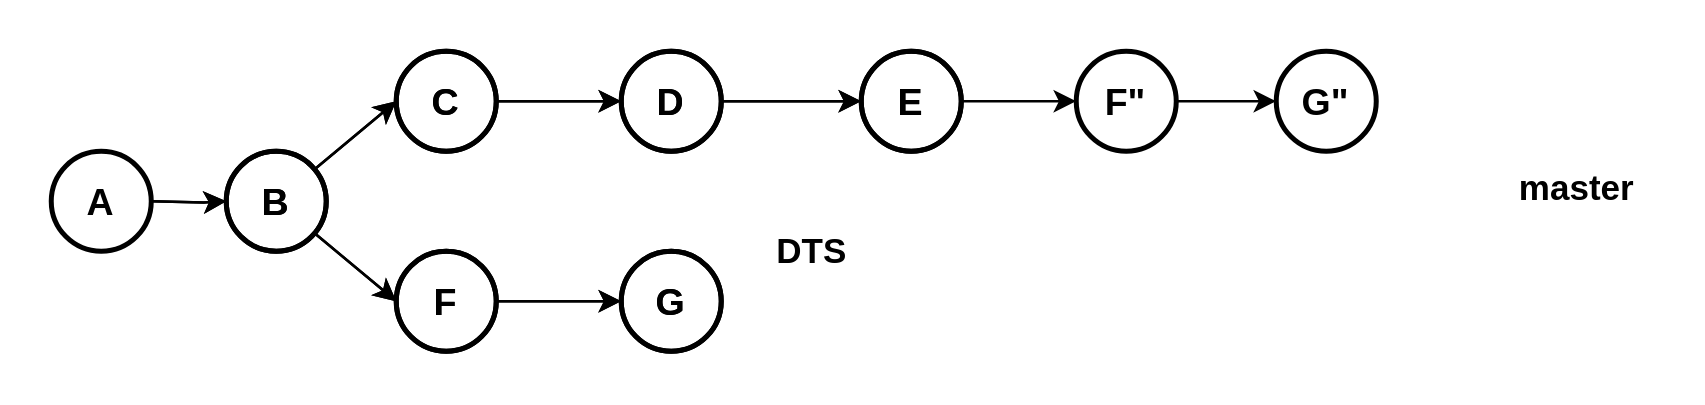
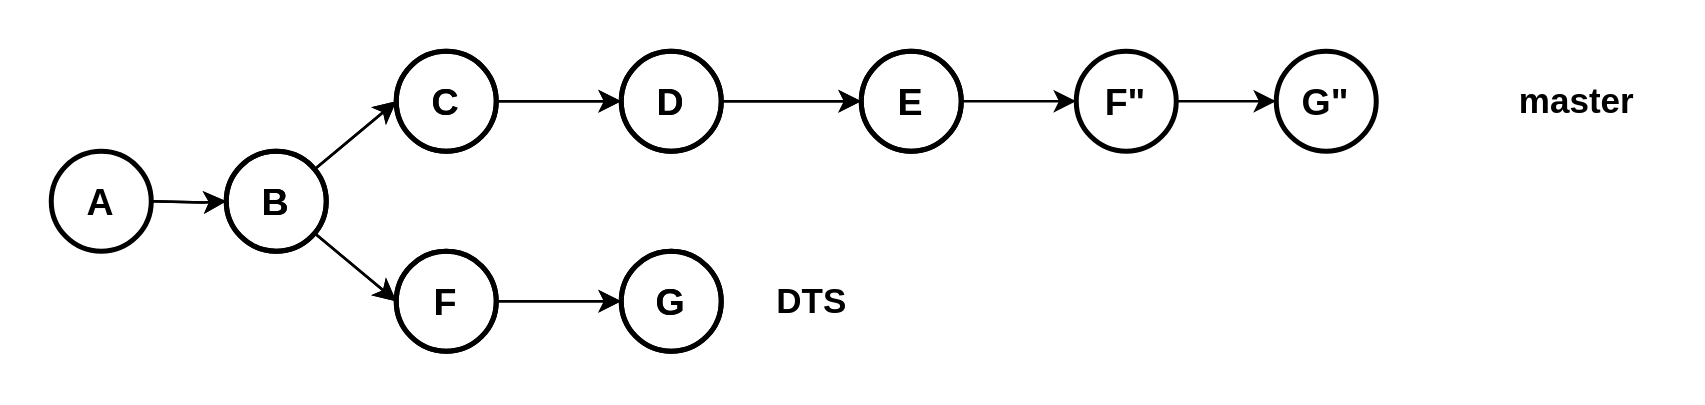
(1576, 189) -> (1576, 101)
(811, 251) -> (811, 301)
